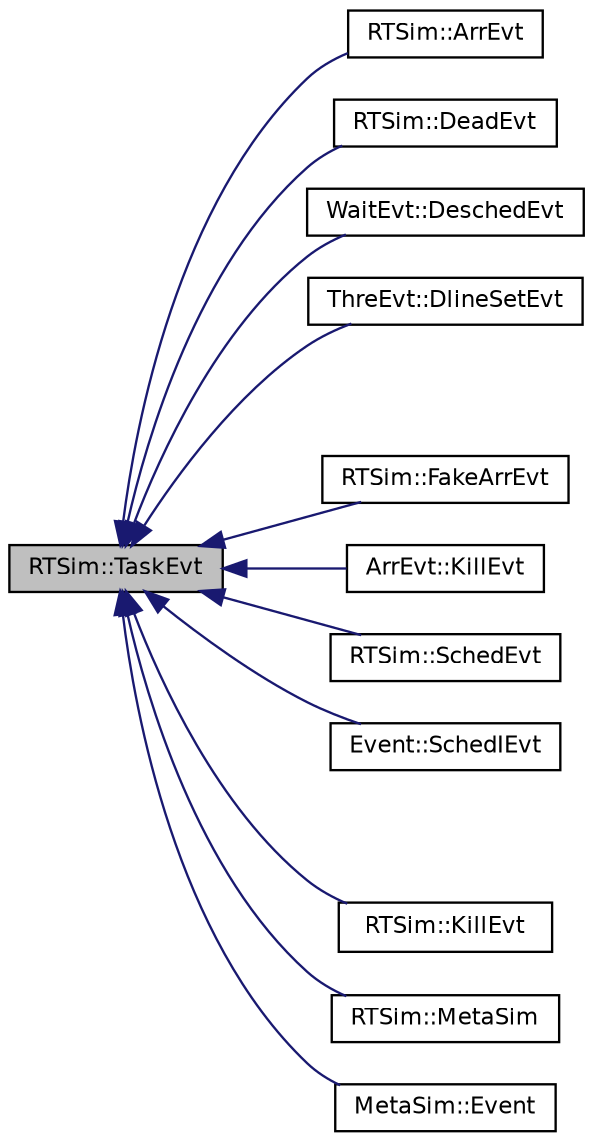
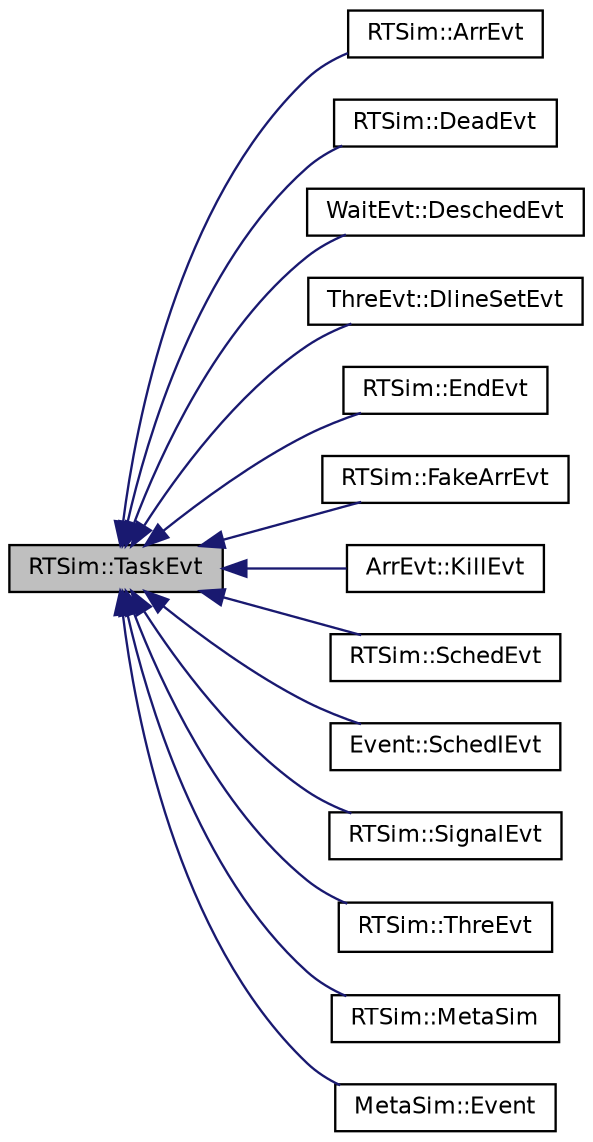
none -> (445, 390)
none -> (445, 836)
(445, 927) -> (445, 927)
